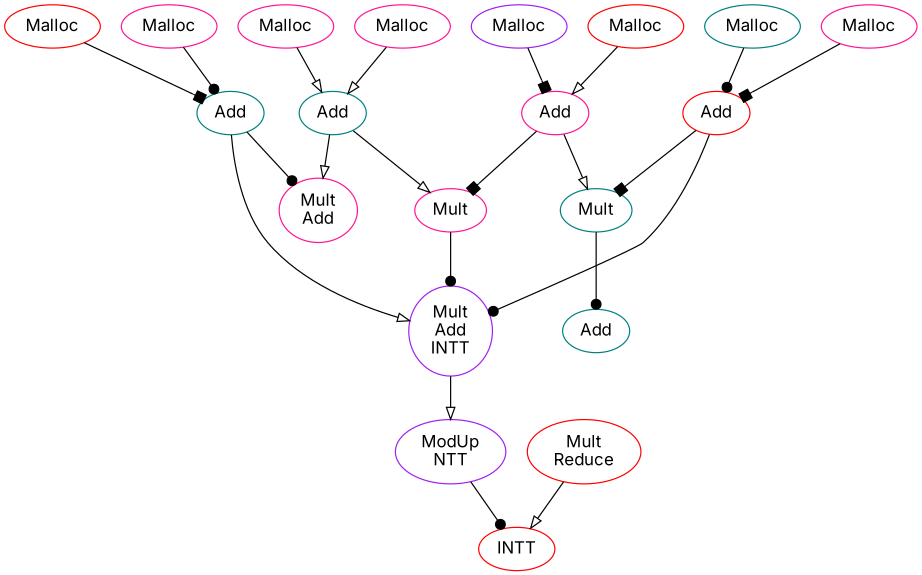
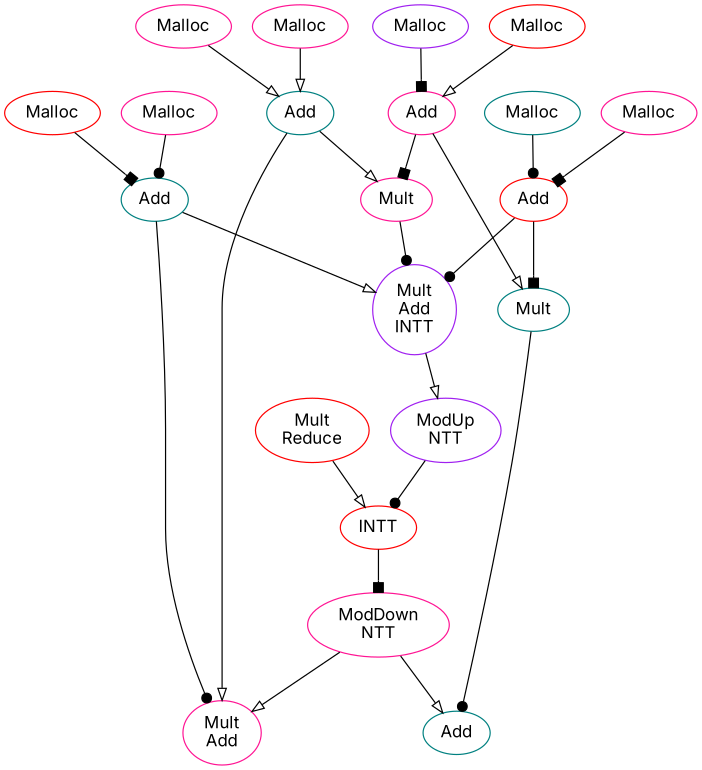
none -> (378, 625)
